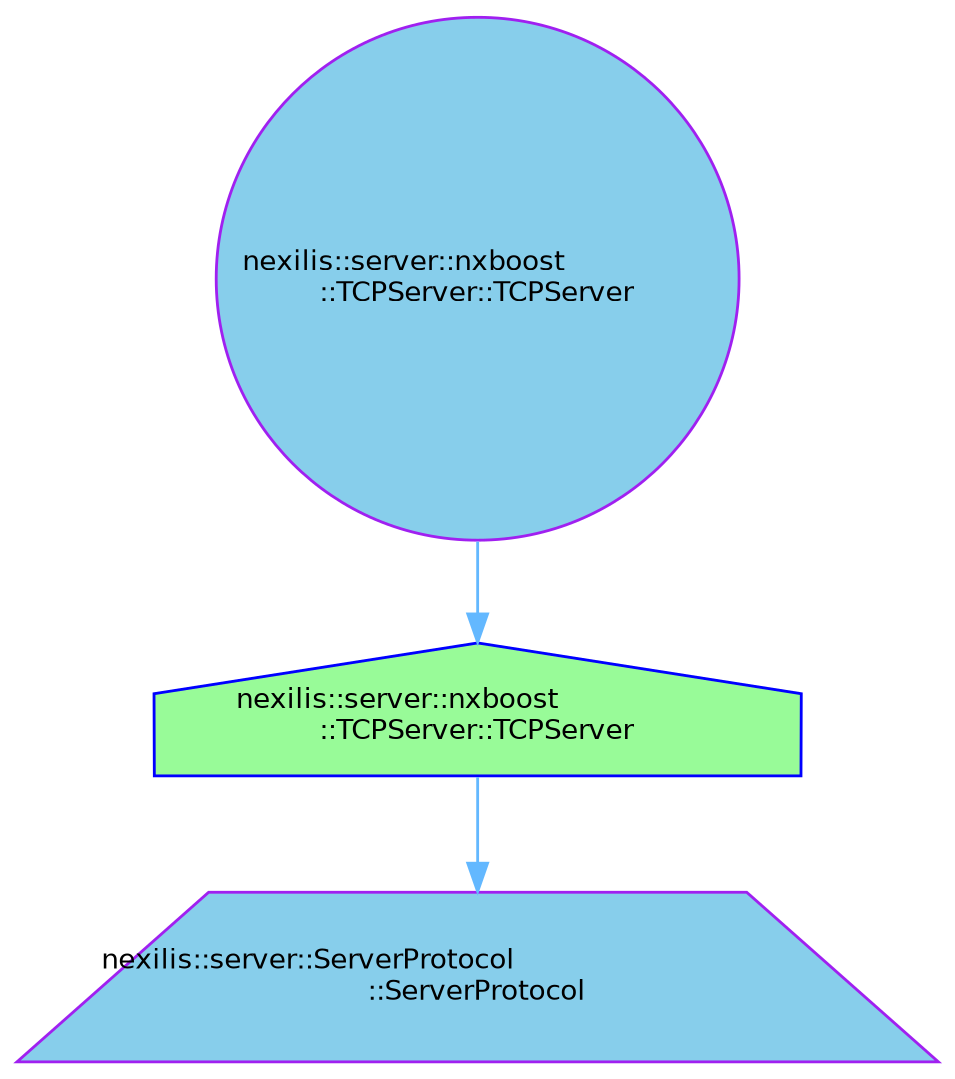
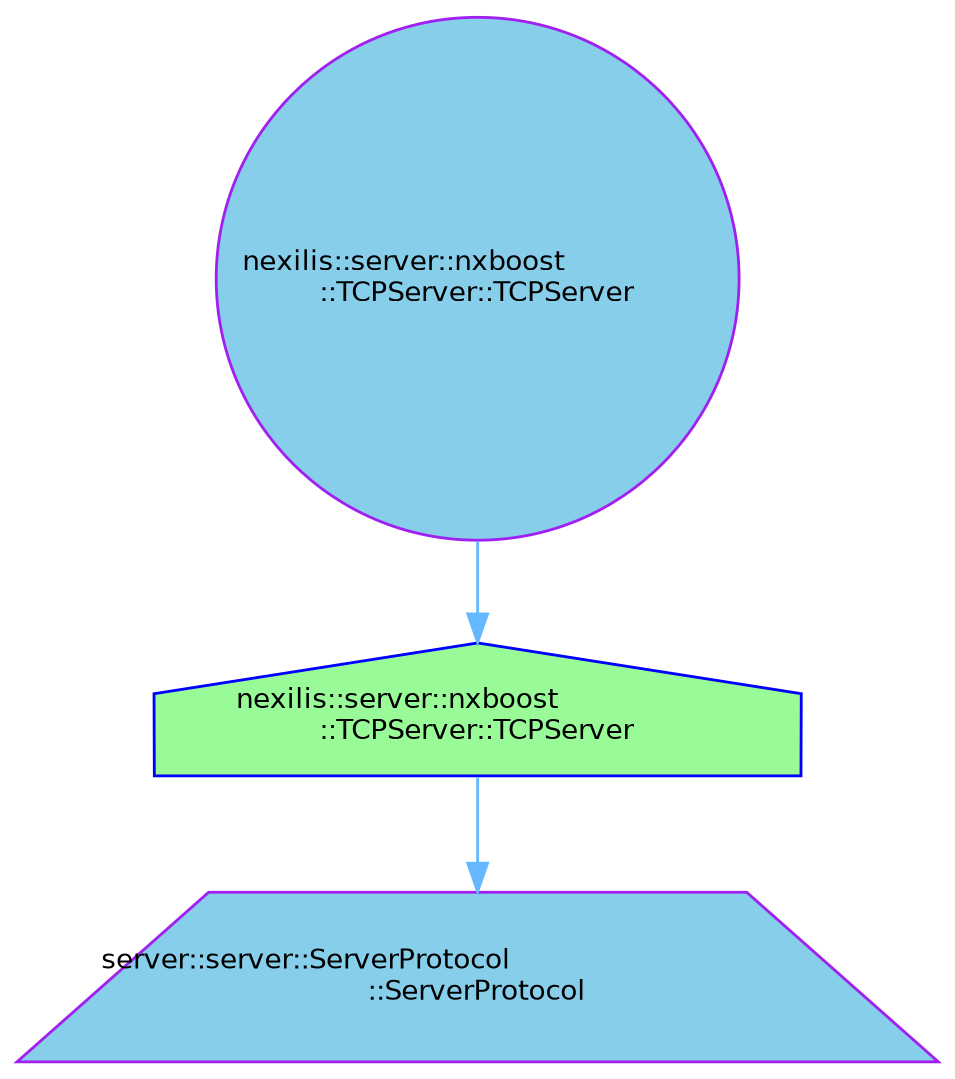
(478, 977) -> (478, 977)
